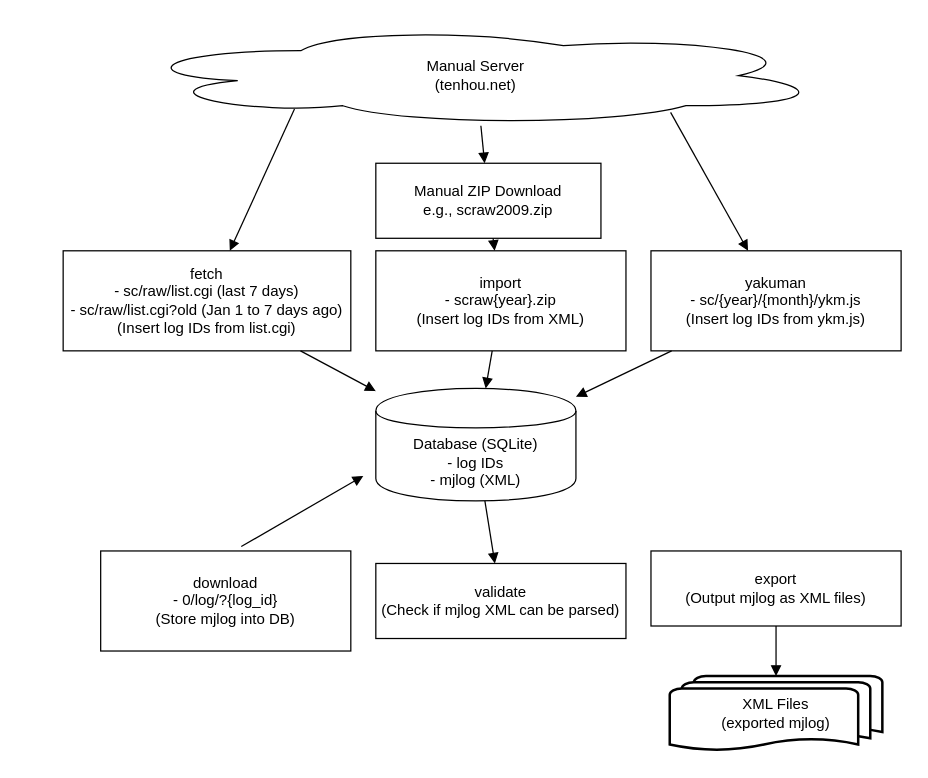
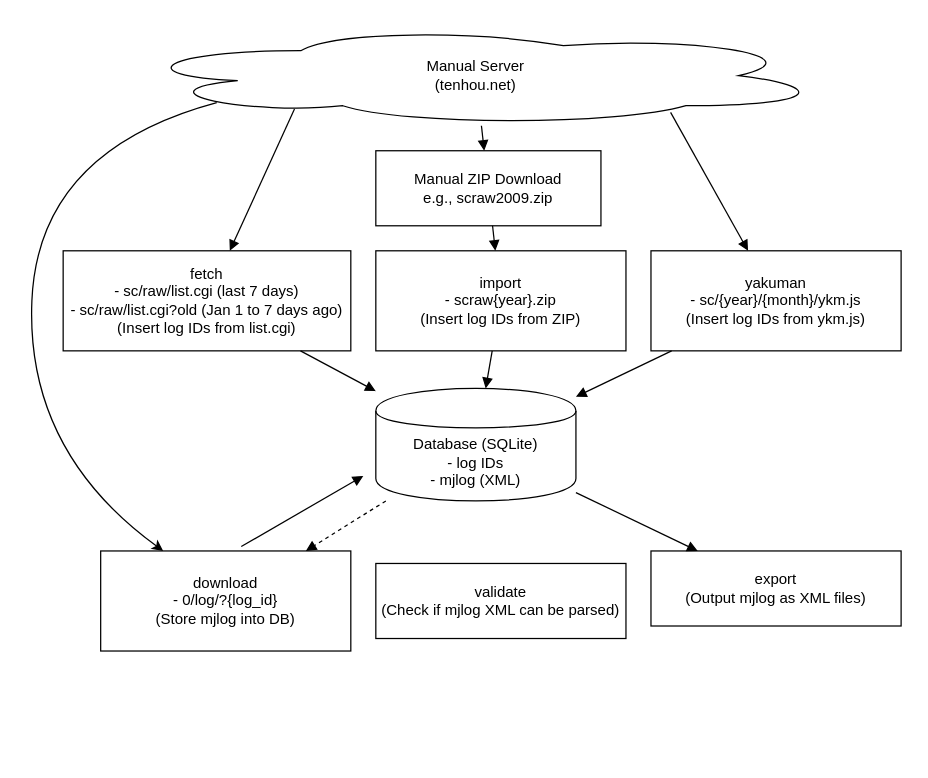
(488, 201) -> (488, 188)
none -> (32, 299)
(501, 301) -> (501, 301)
none -> (632, 519)
none -> (350, 523)
(489, 526) -> none
(776, 645) -> none
(776, 713) -> none
